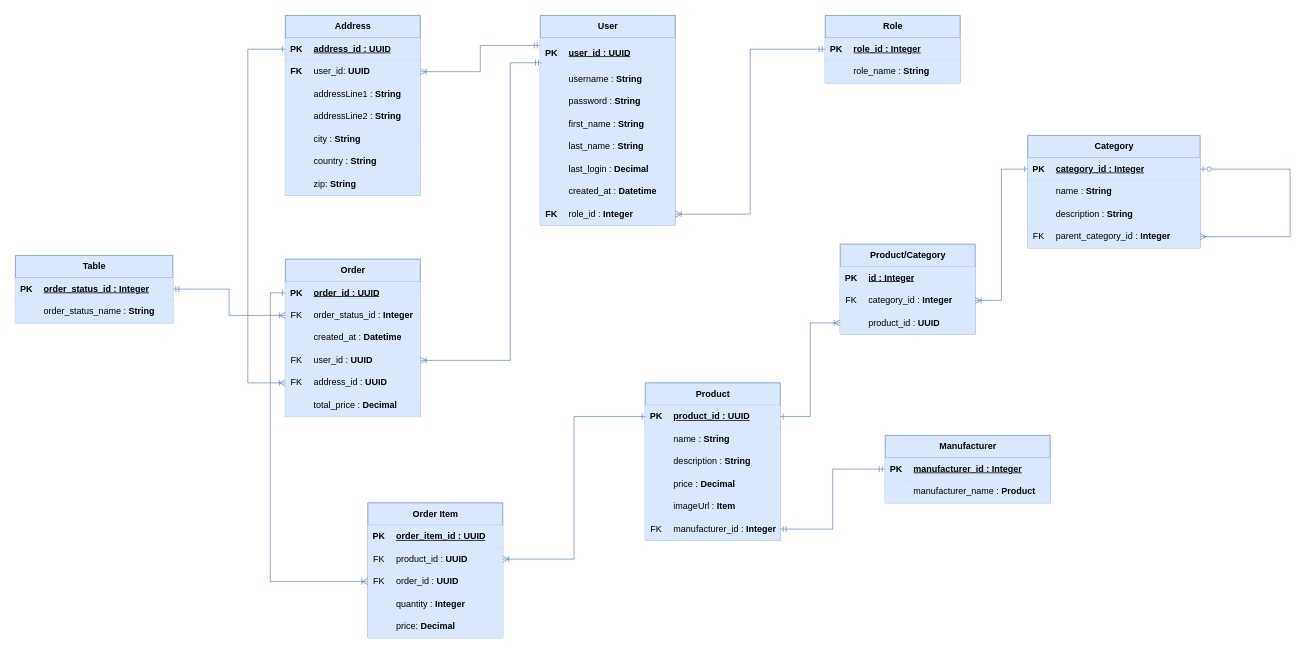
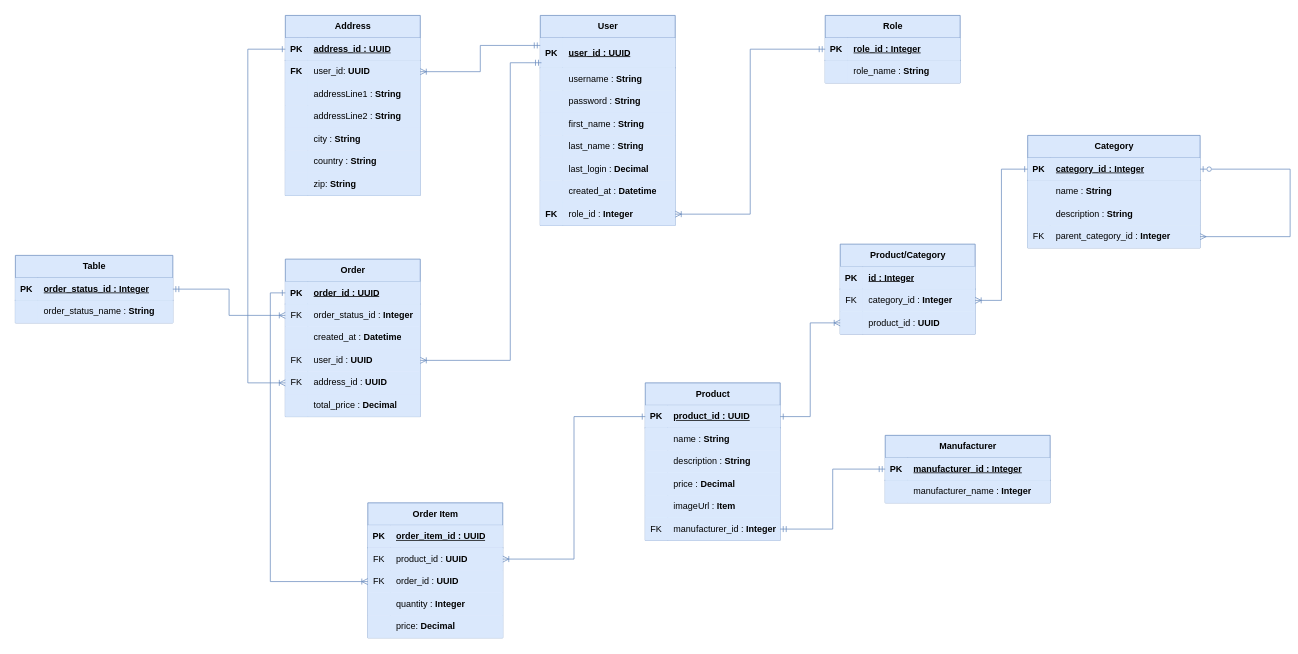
(978, 492) -> (978, 492)
